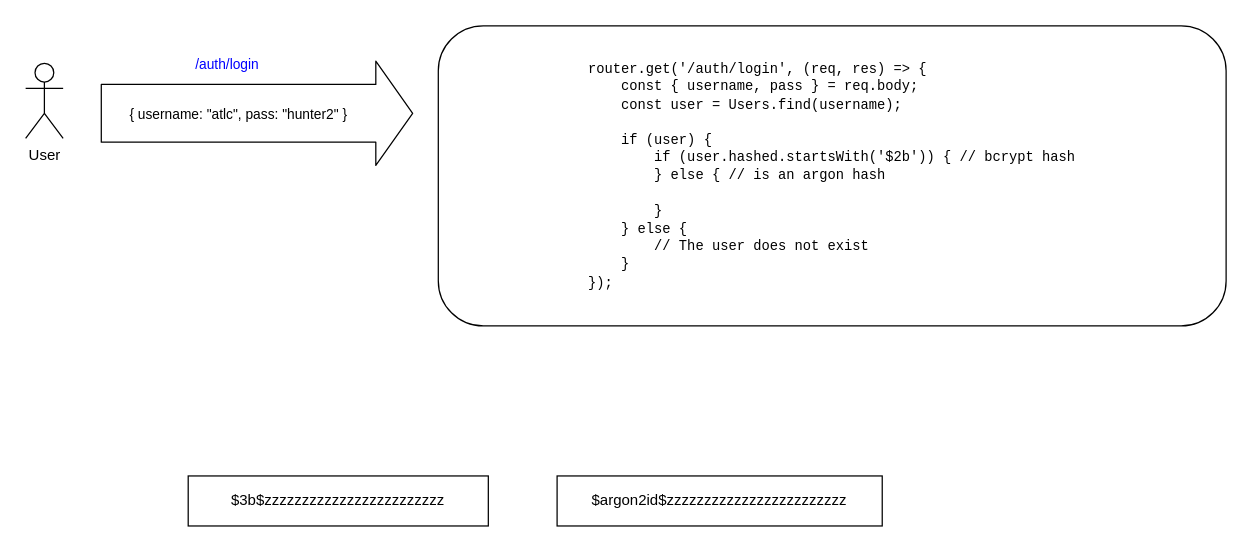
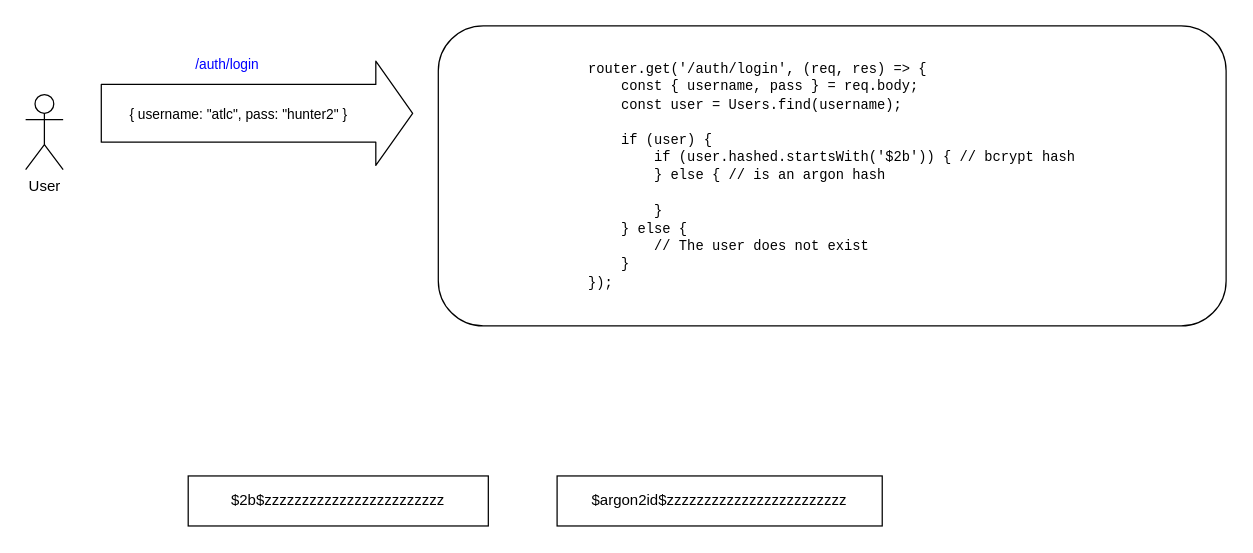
(44, 101) -> (44, 132)
(338, 501) -> (338, 501)
